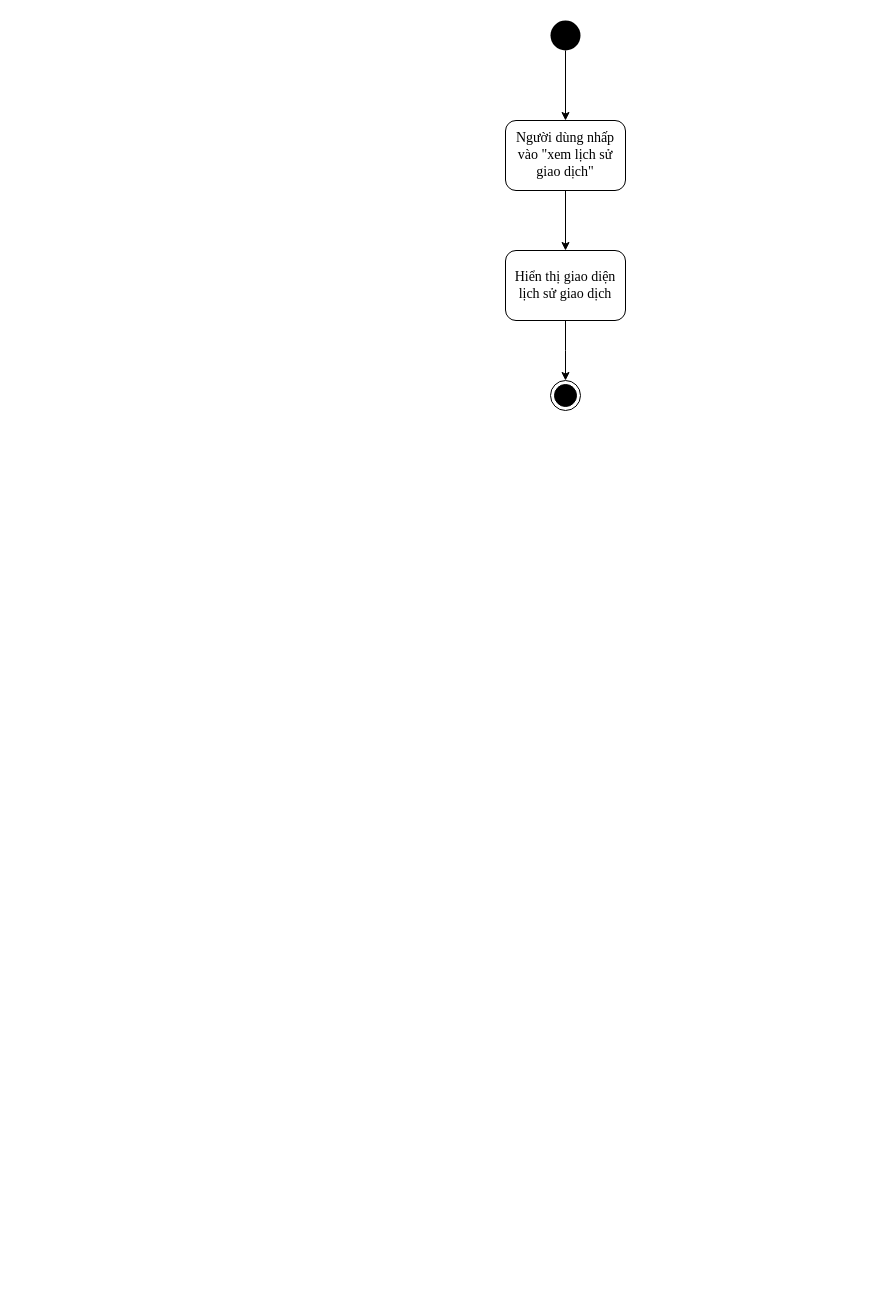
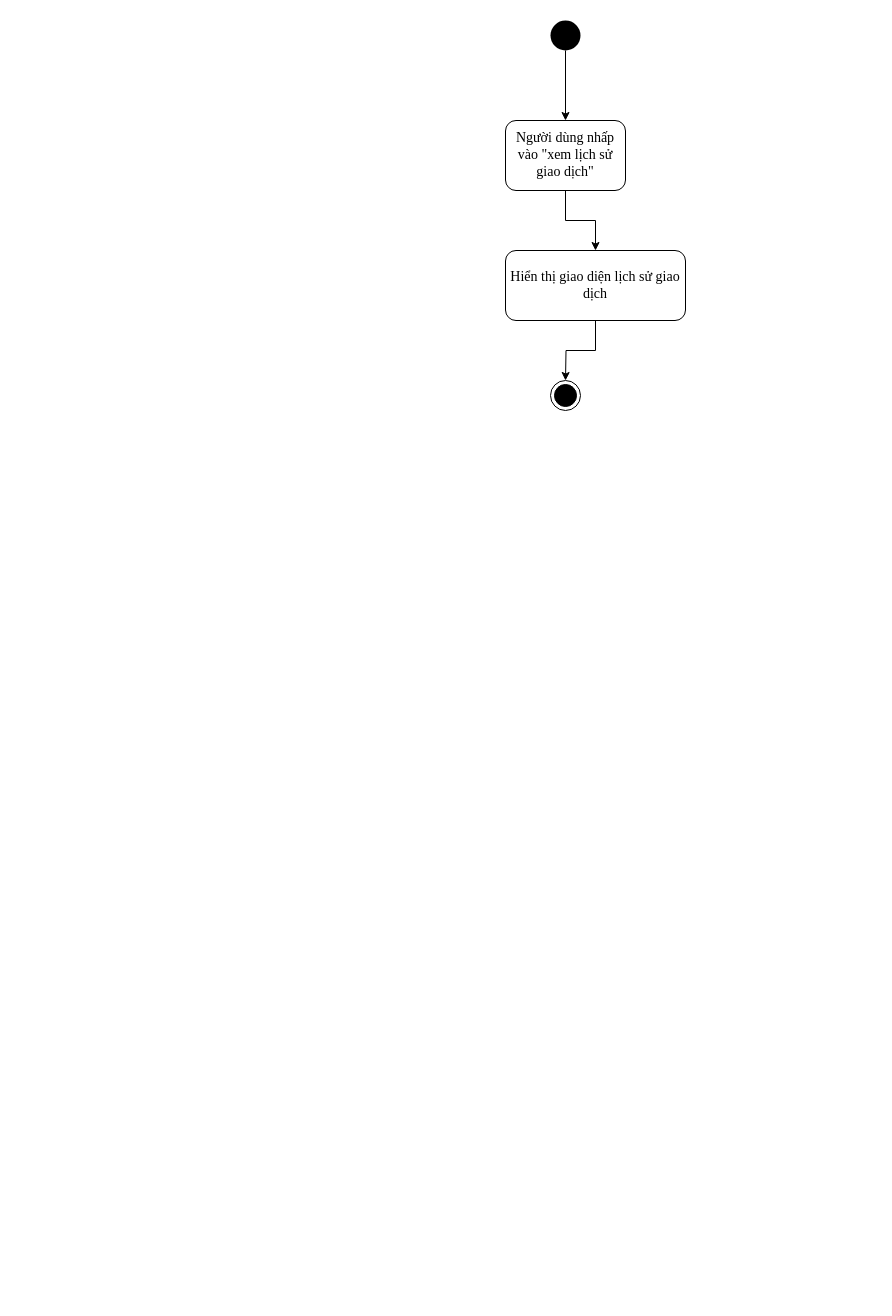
(566, 286) -> (596, 286)
